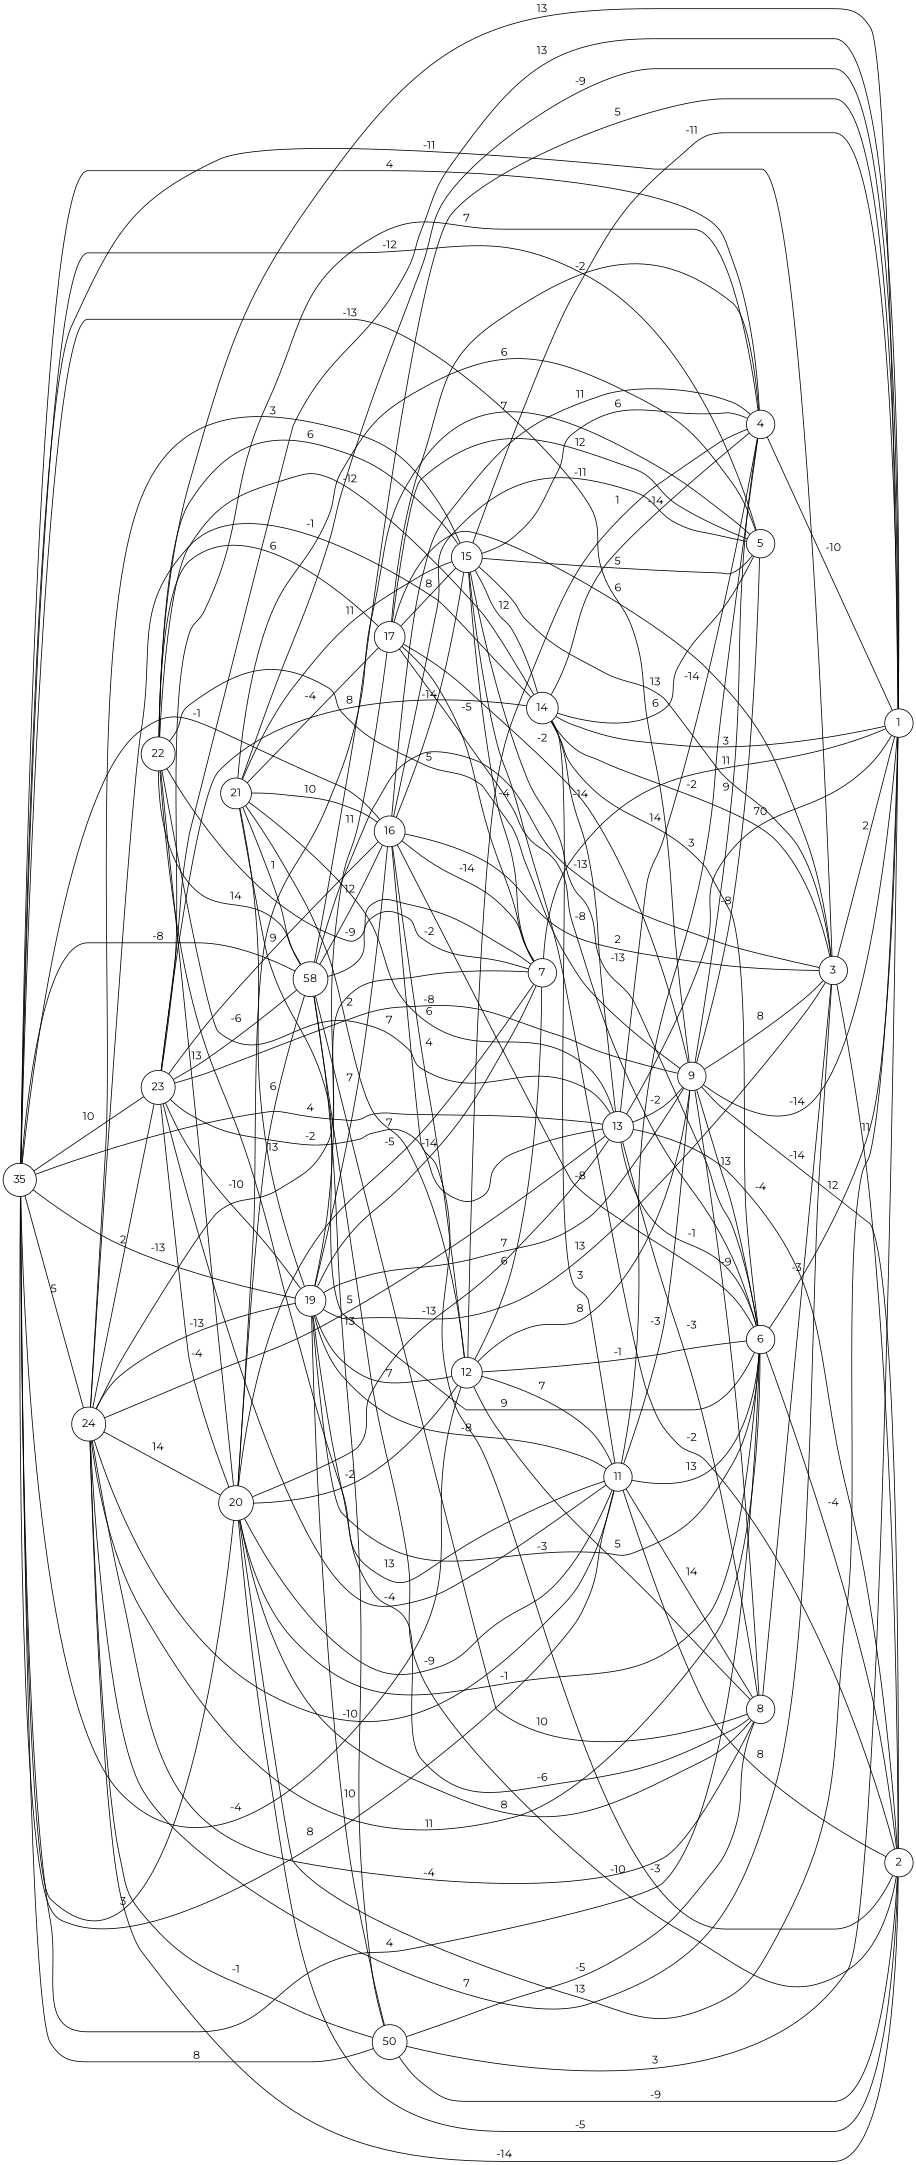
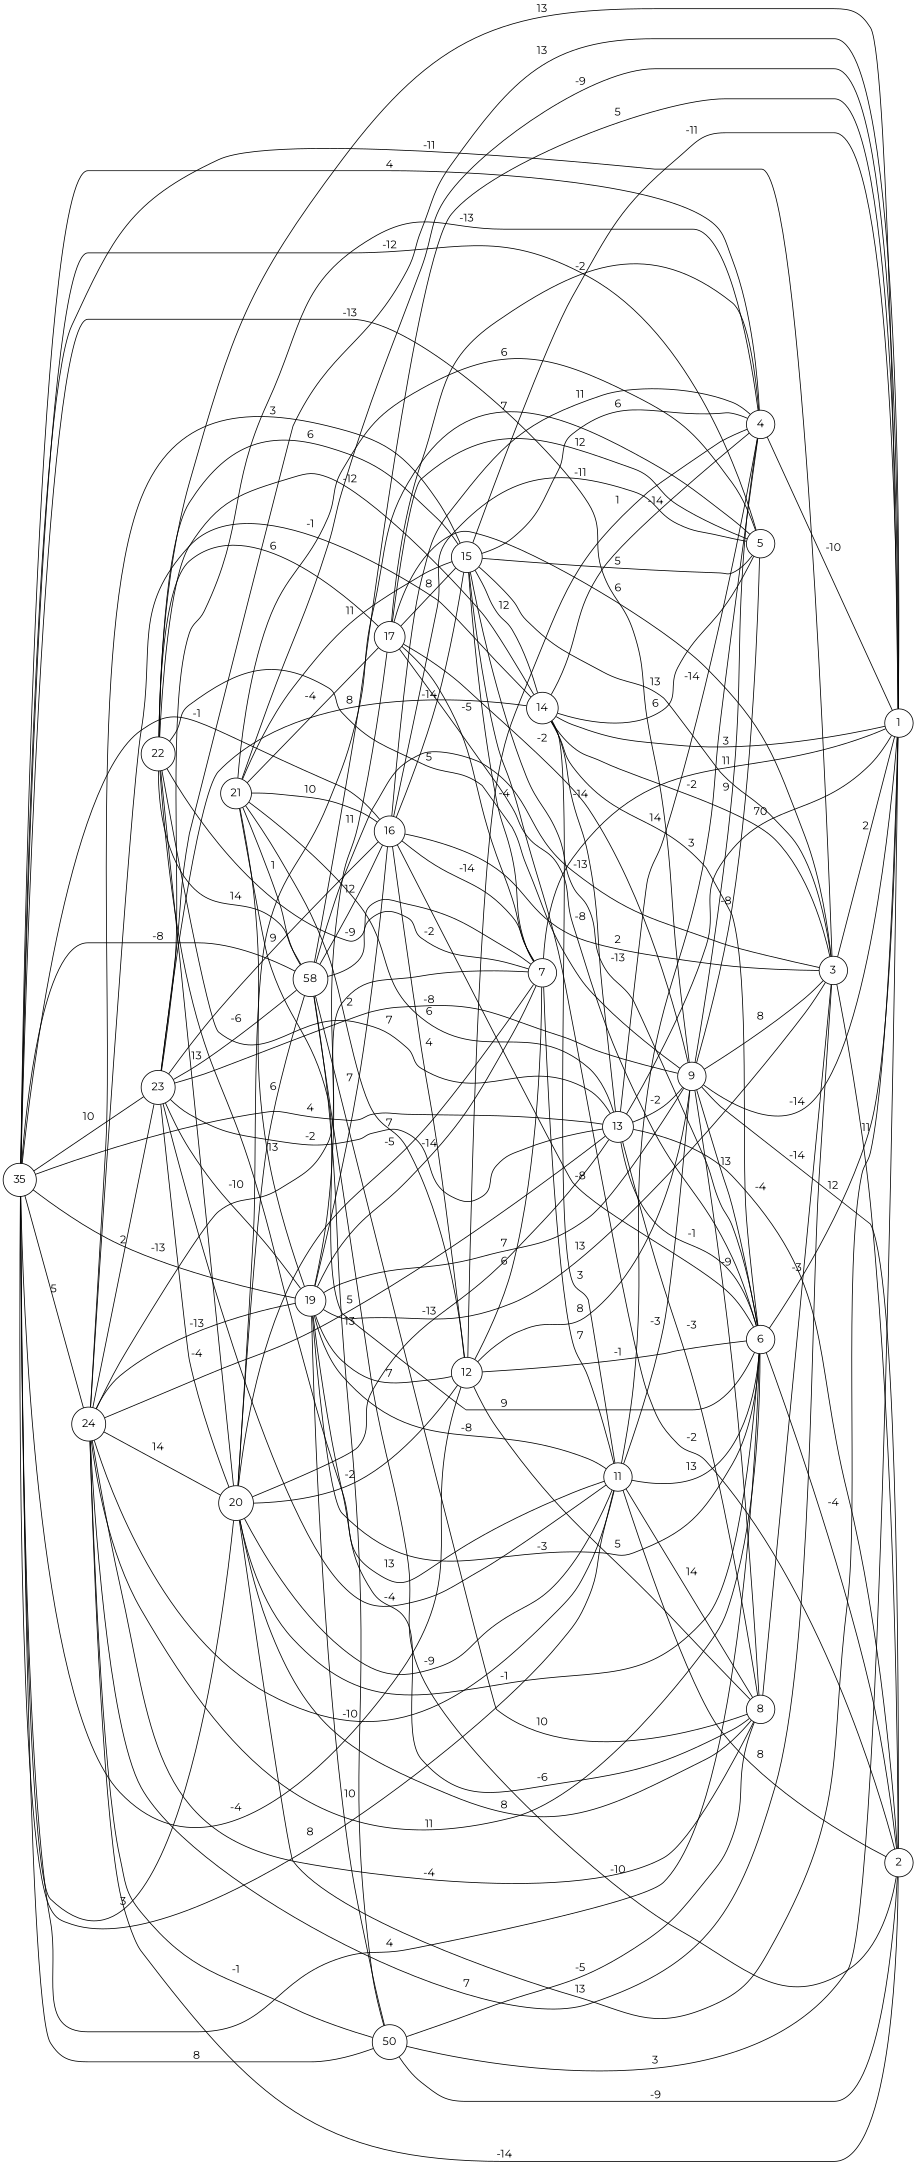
(467, 219) -> (467, 219)
(553, 1405) -> (558, 1229)
(505, 1508) -> none
(439, 2124) -> none
